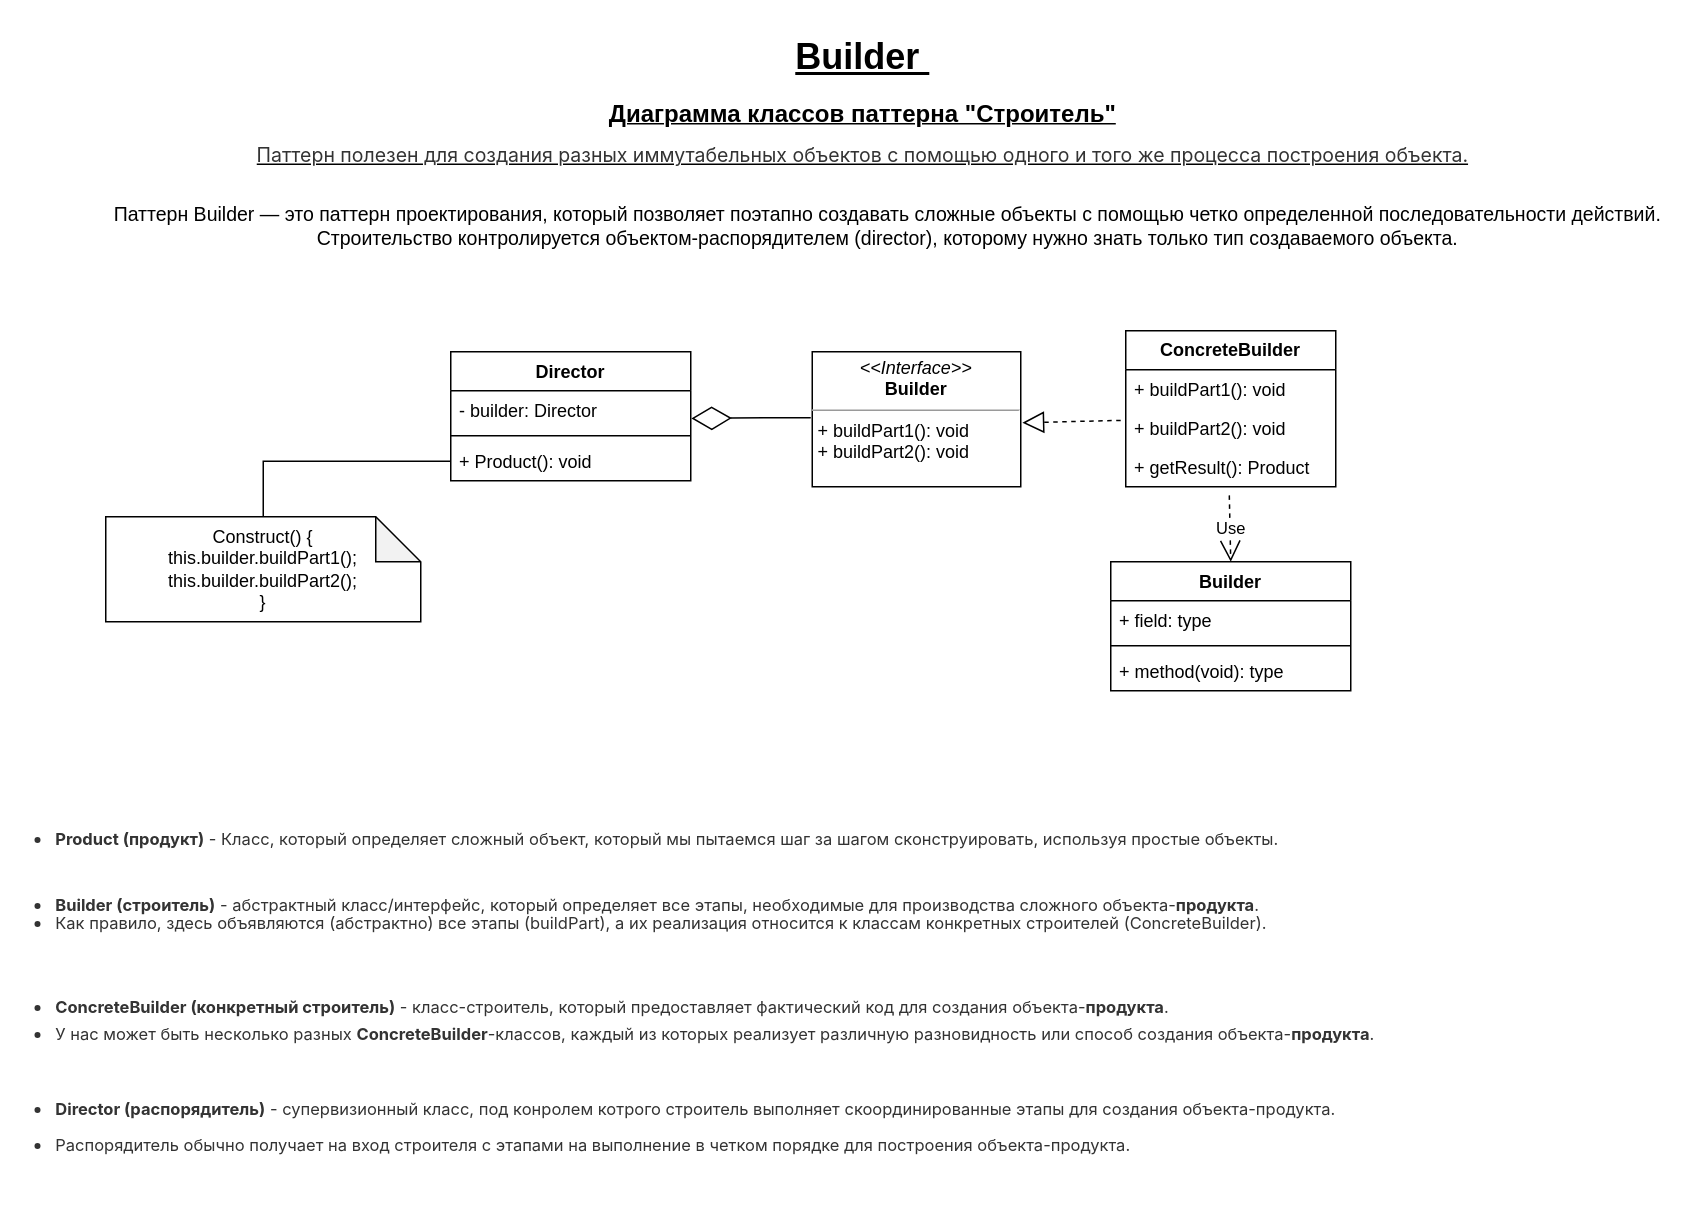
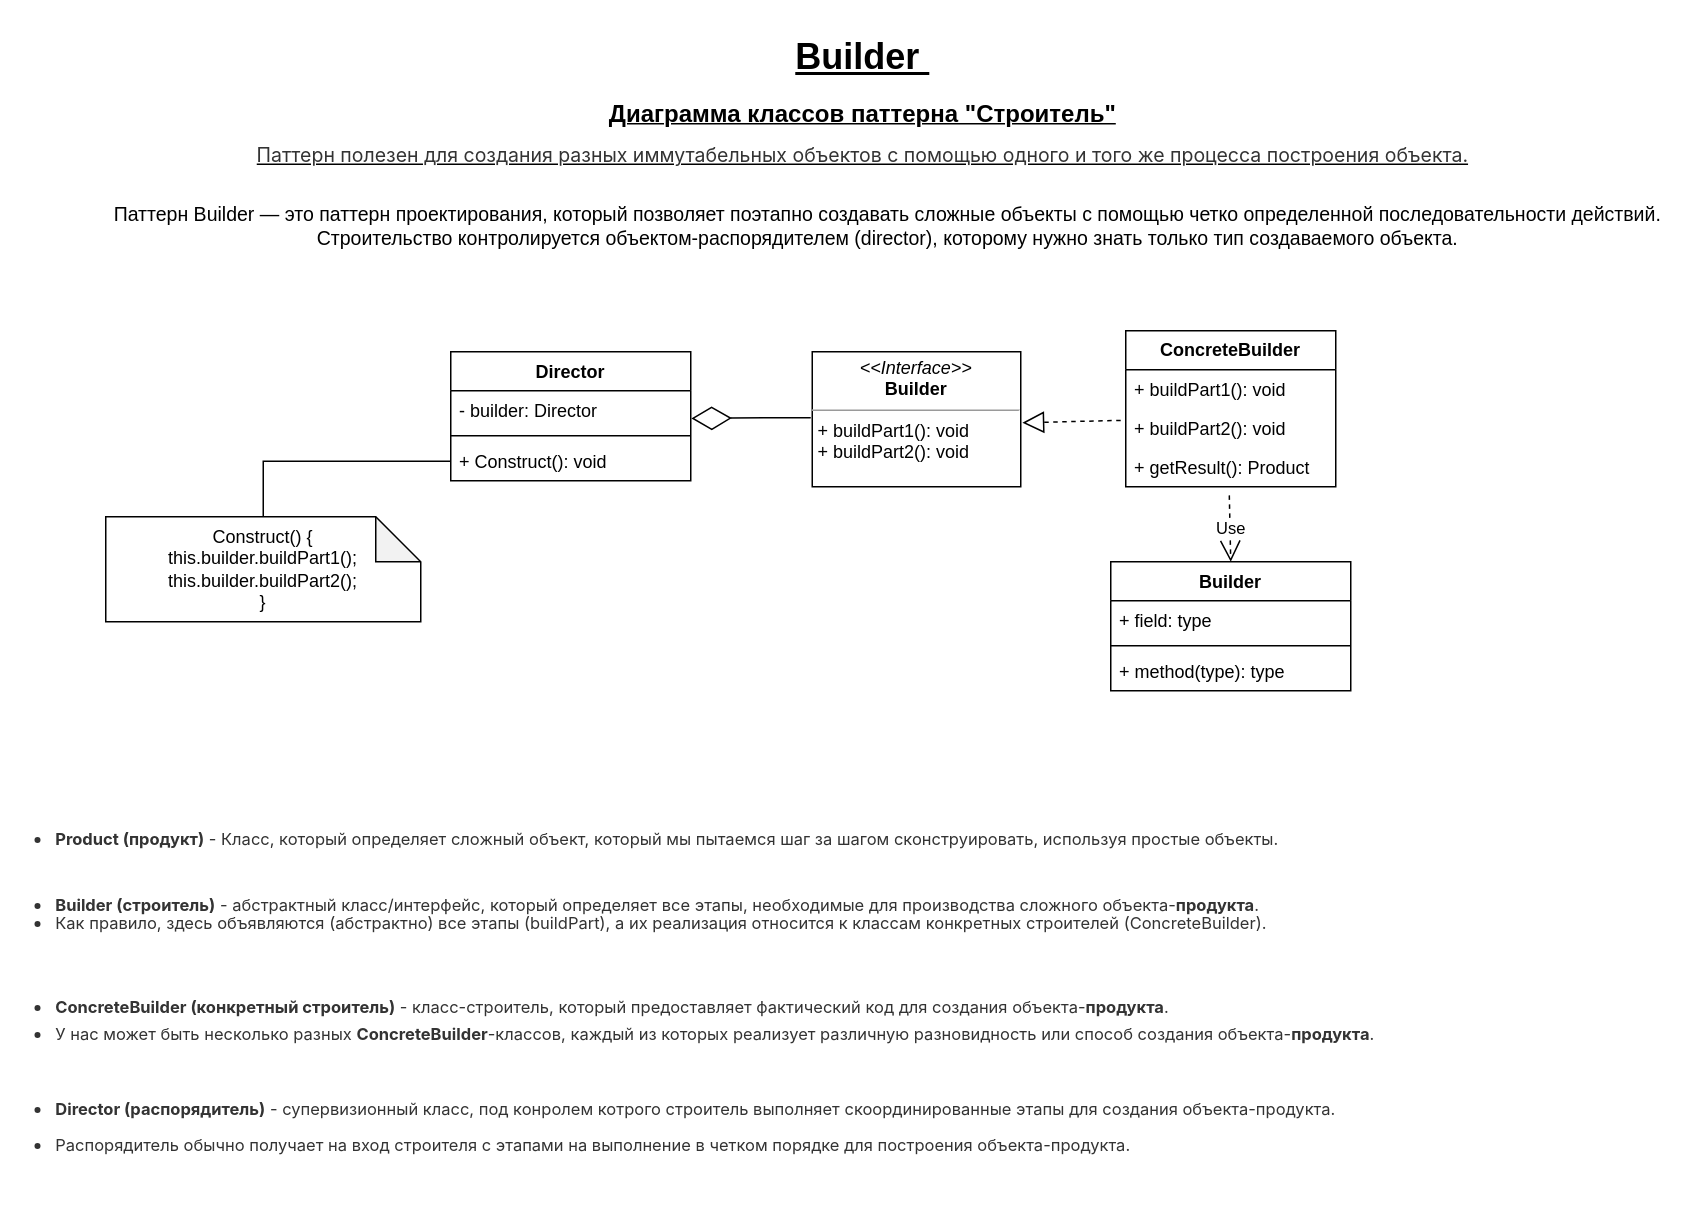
(536, 463) -> (546, 463)
(1211, 673) -> (1214, 673)
